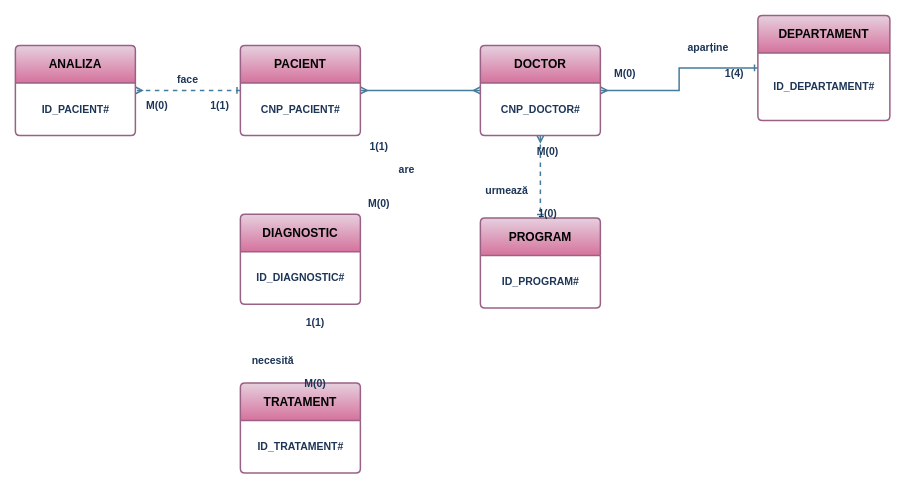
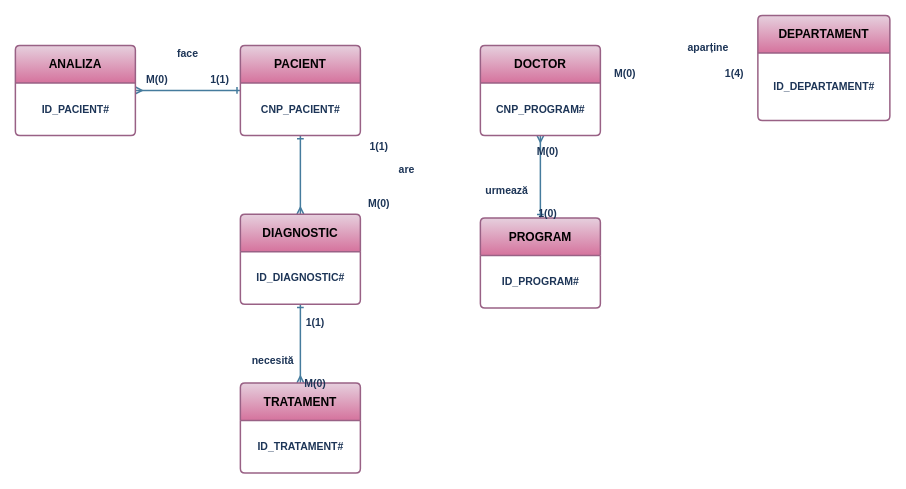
(679, 80) -> none
(187, 90) -> (187, 90)
(420, 90) -> none
(188, 92) -> (188, 66)
(541, 109) -> (541, 109)
none -> (300, 176)
(540, 178) -> (540, 178)
none -> (300, 345)
